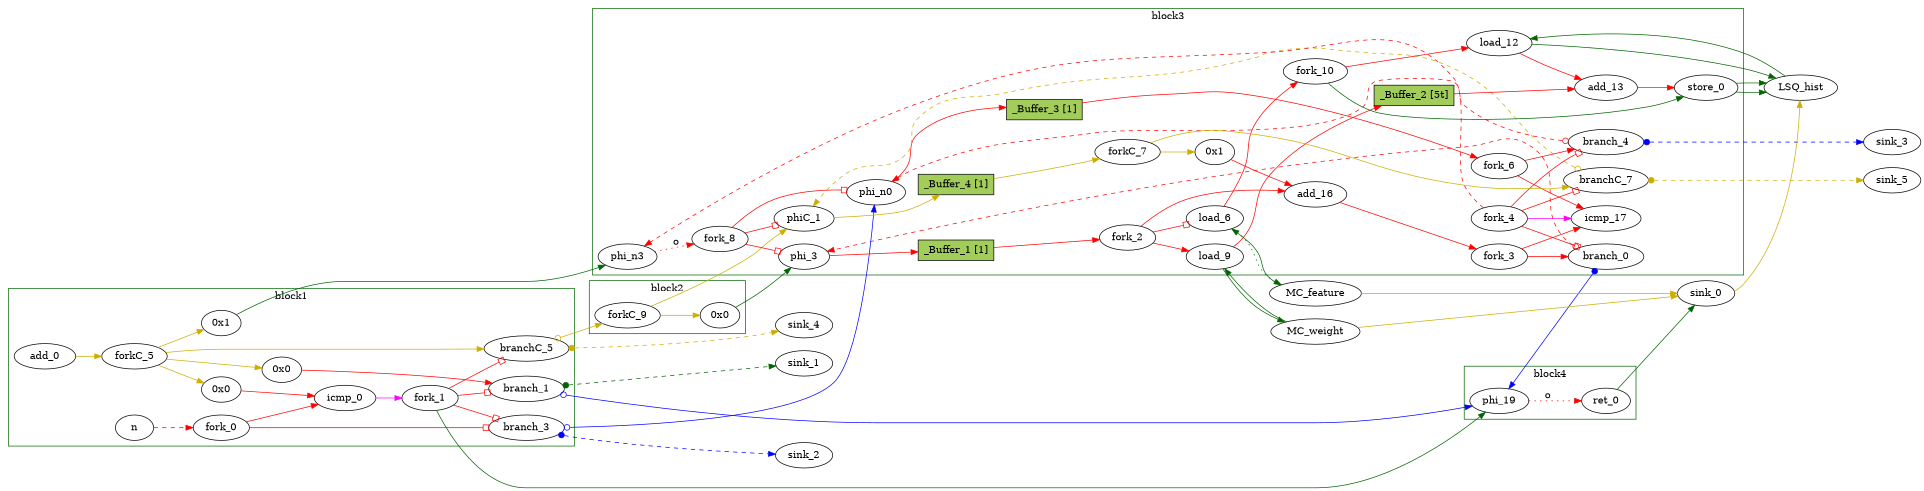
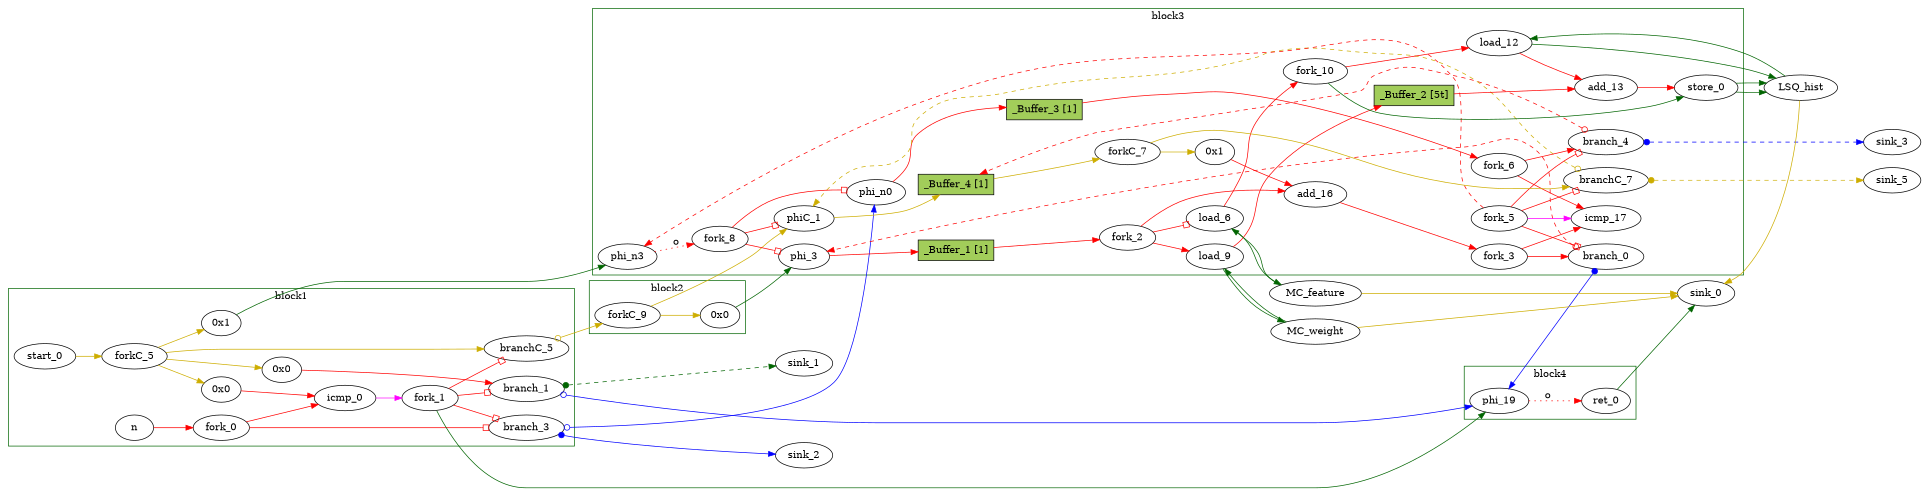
(1267, 129) -> (1306, 100)
(1784, 206) -> (1783, 198)
(1499, 218) -> (1499, 218)
(1255, 256) -> (1255, 256)
(804, 325) -> none
(45, 356) -> (45, 356)
(170, 428) -> (170, 428)
(666, 447) -> (666, 447)
